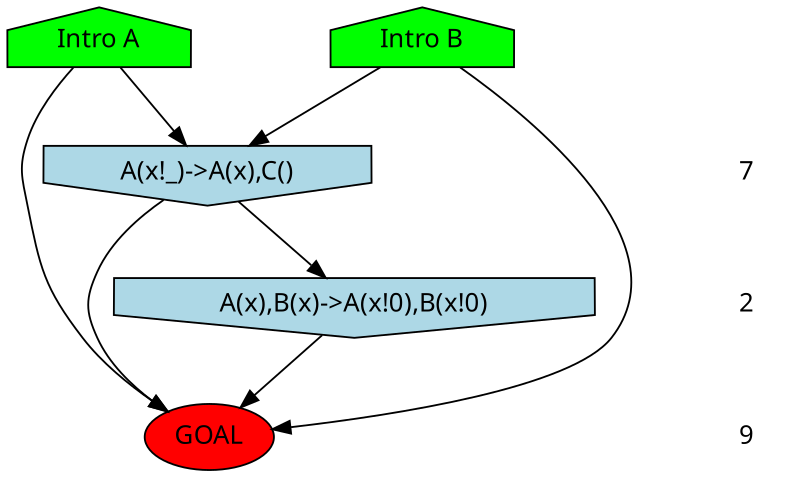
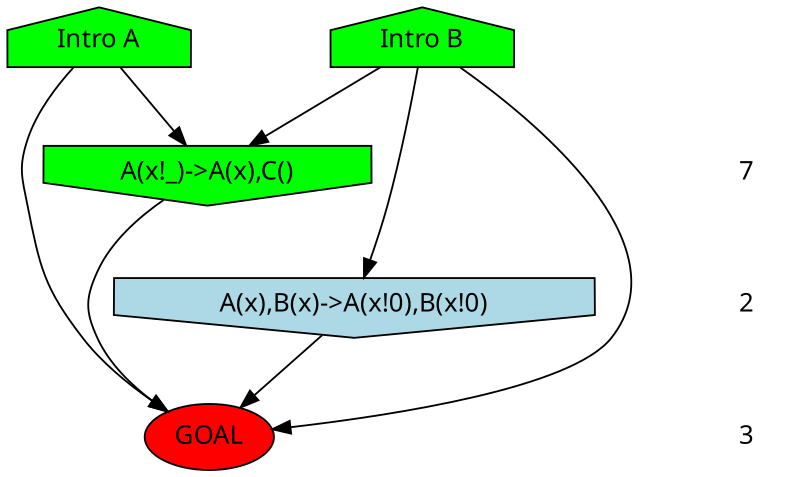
(207, 173) -> (207, 173)
(275, 233) -> (398, 165)
(747, 437) -> (747, 437)
